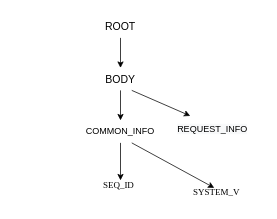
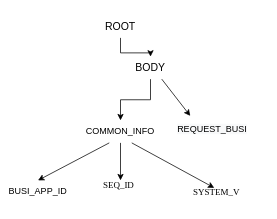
(120, 79) -> (150, 68)
(208, 130) -> (208, 130)
none -> (76, 160)
none -> (38, 192)
